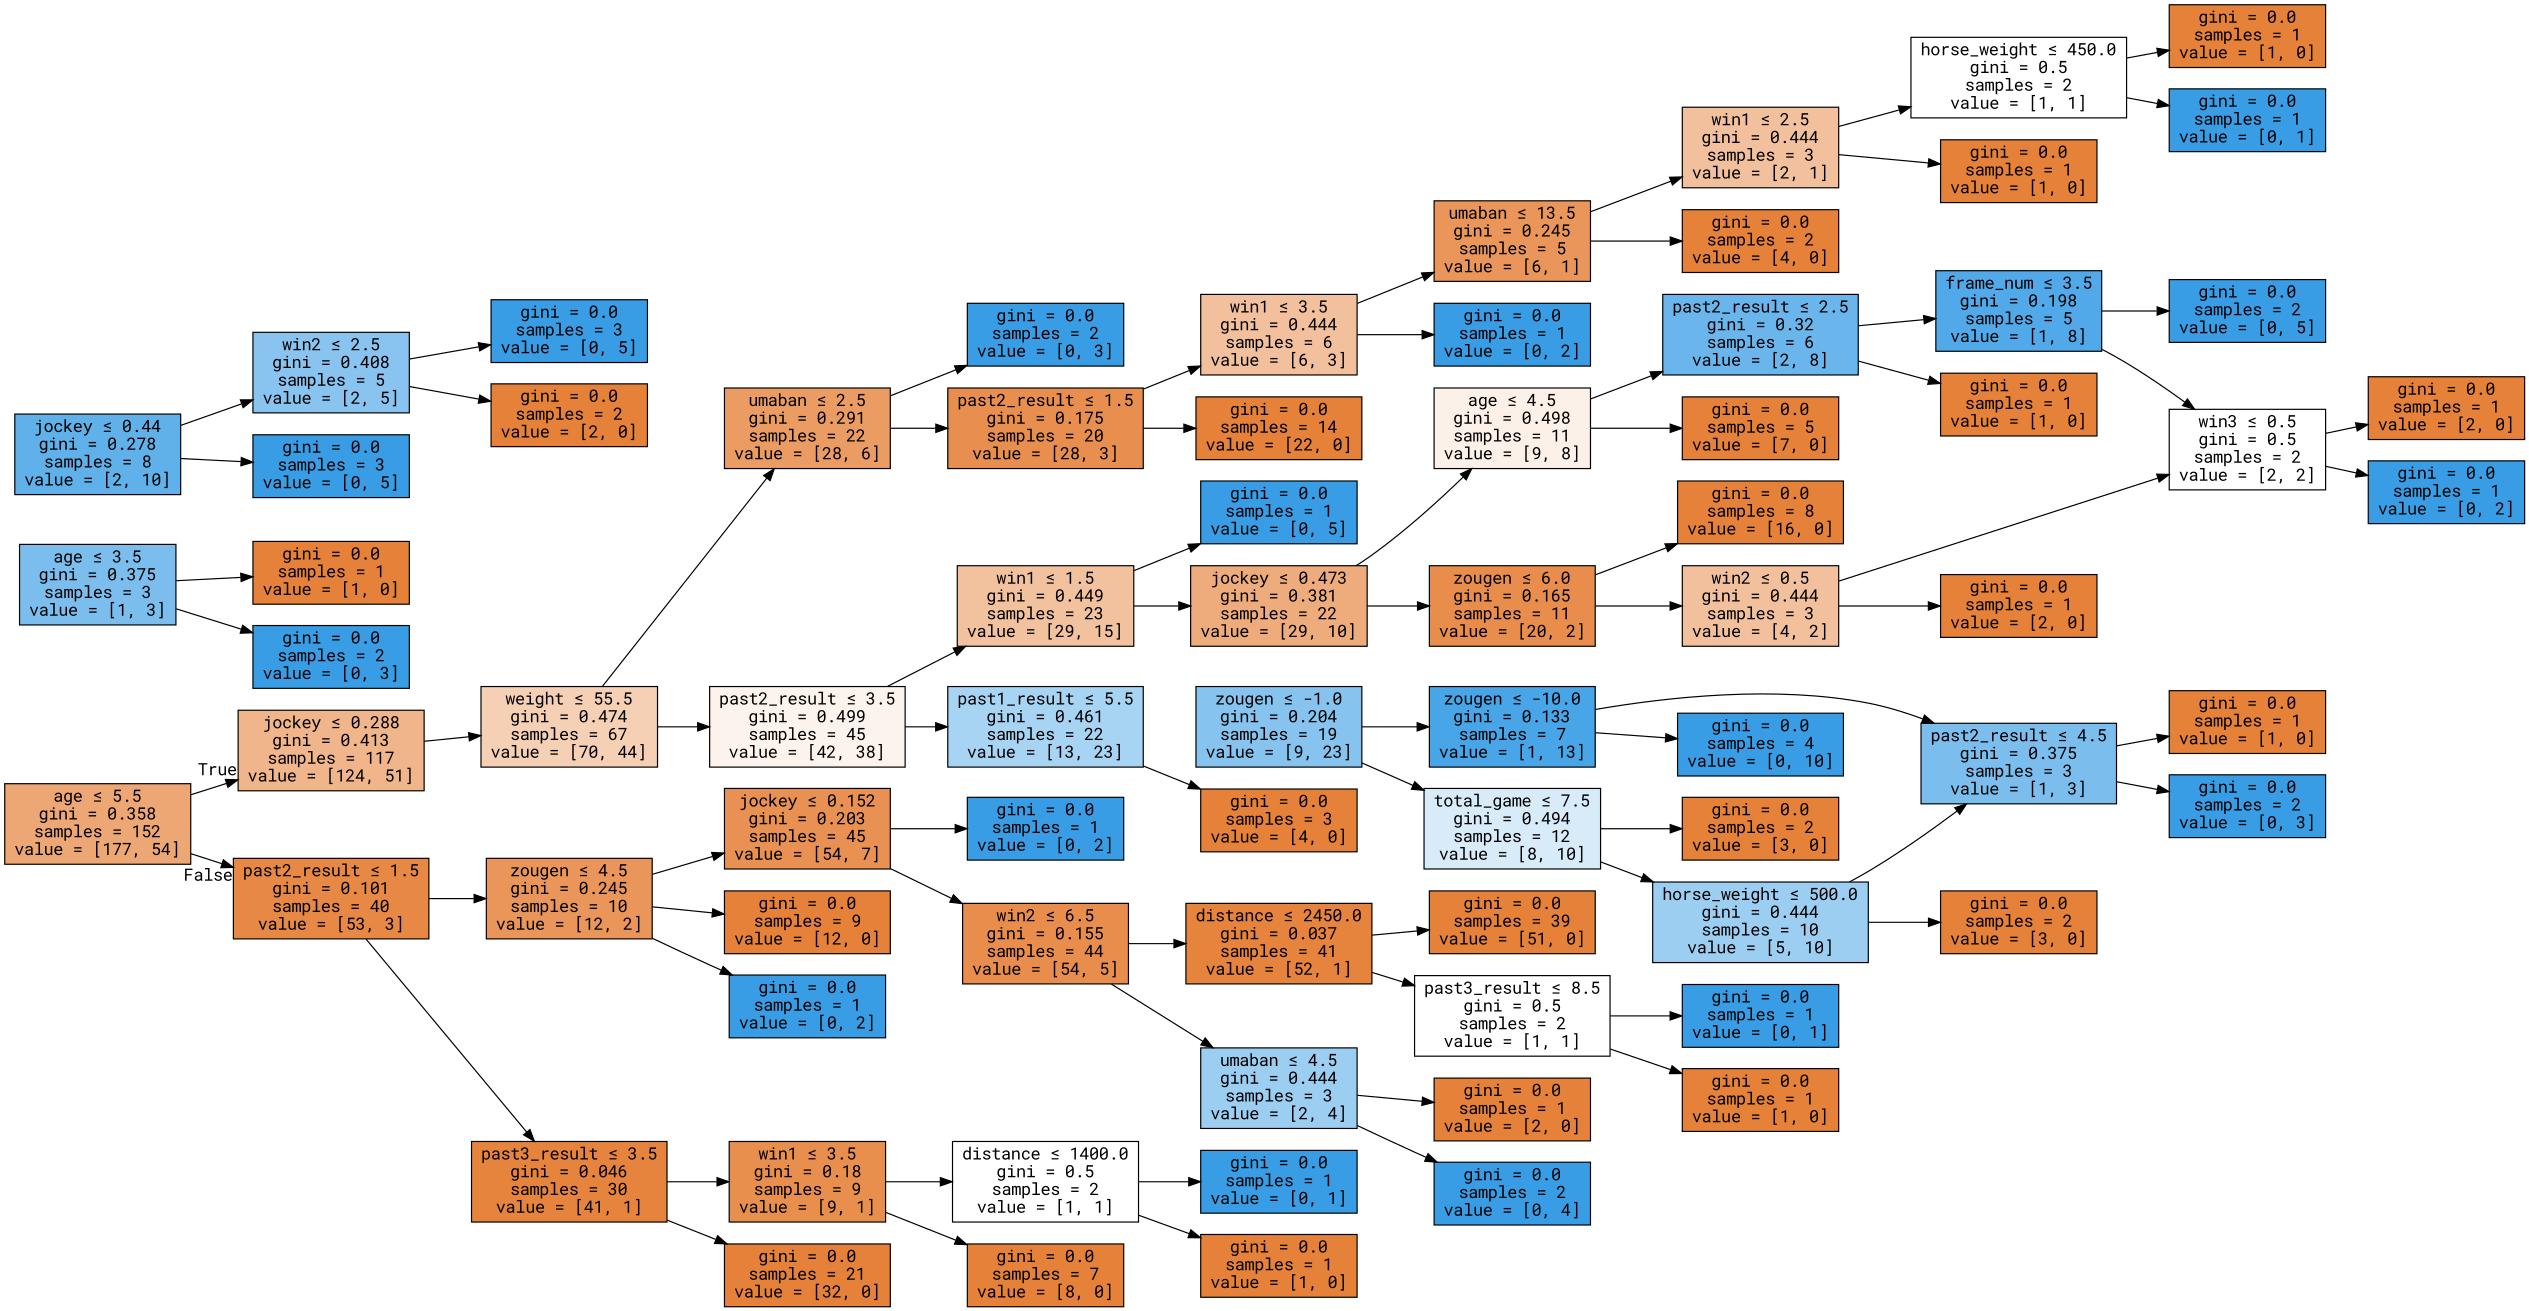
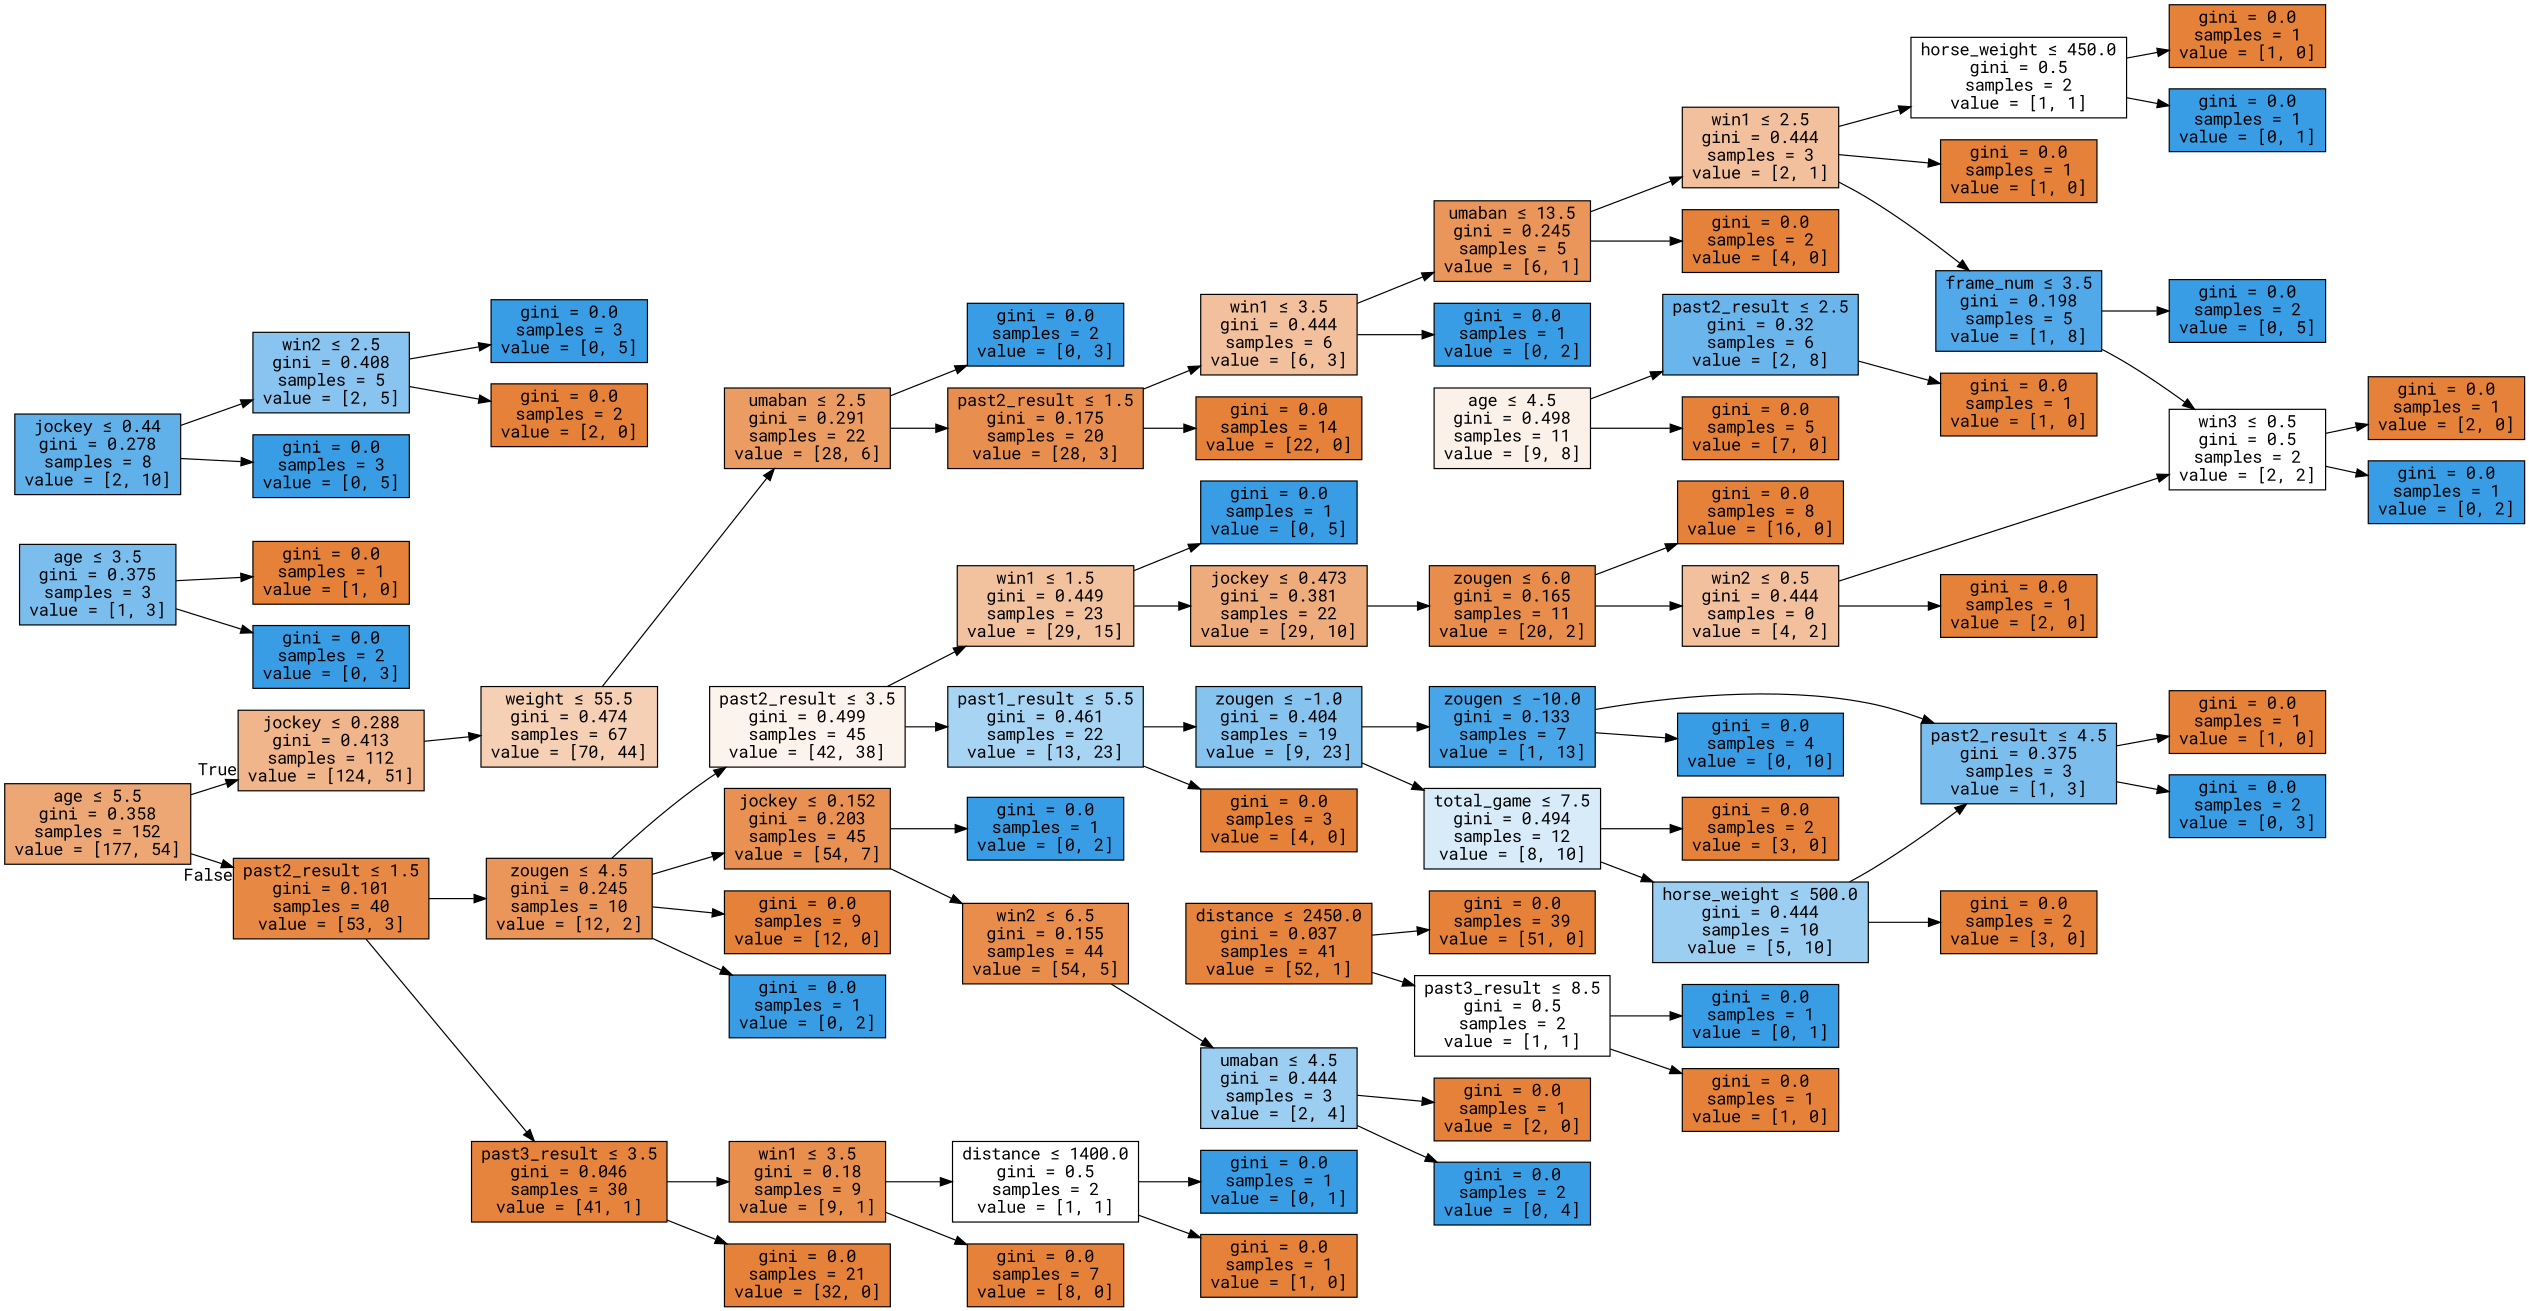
(1891, 323) -> (1901, 220)
(1412, 524) -> none
(1760, 614) -> (1760, 614)
(1279, 717) -> (1279, 717)
(677, 727) -> (662, 814)
none -> (1164, 727)
(331, 759) -> (331, 759)
(1151, 944) -> none
